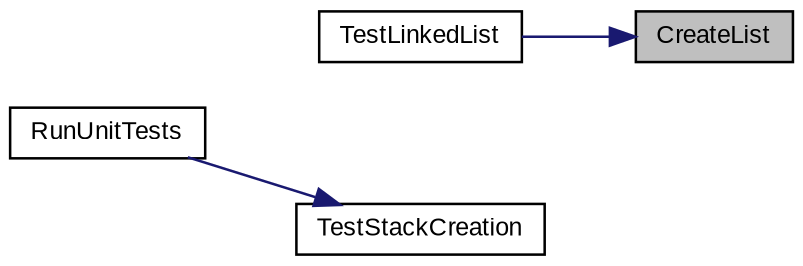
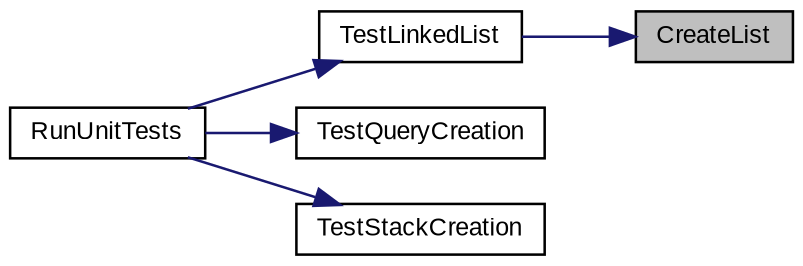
none -> (252, 89)
none -> (421, 133)
